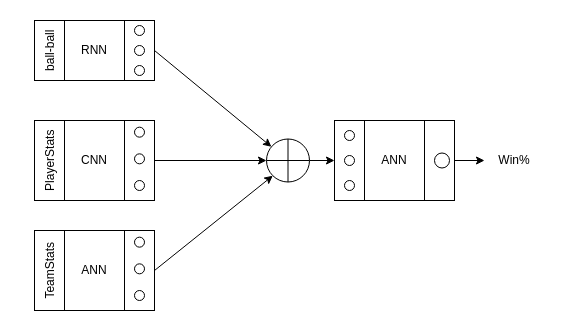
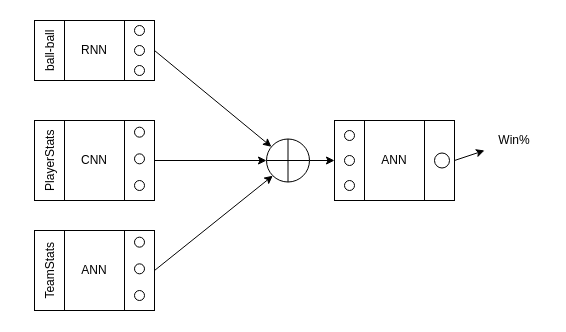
(515, 160) -> (515, 140)
